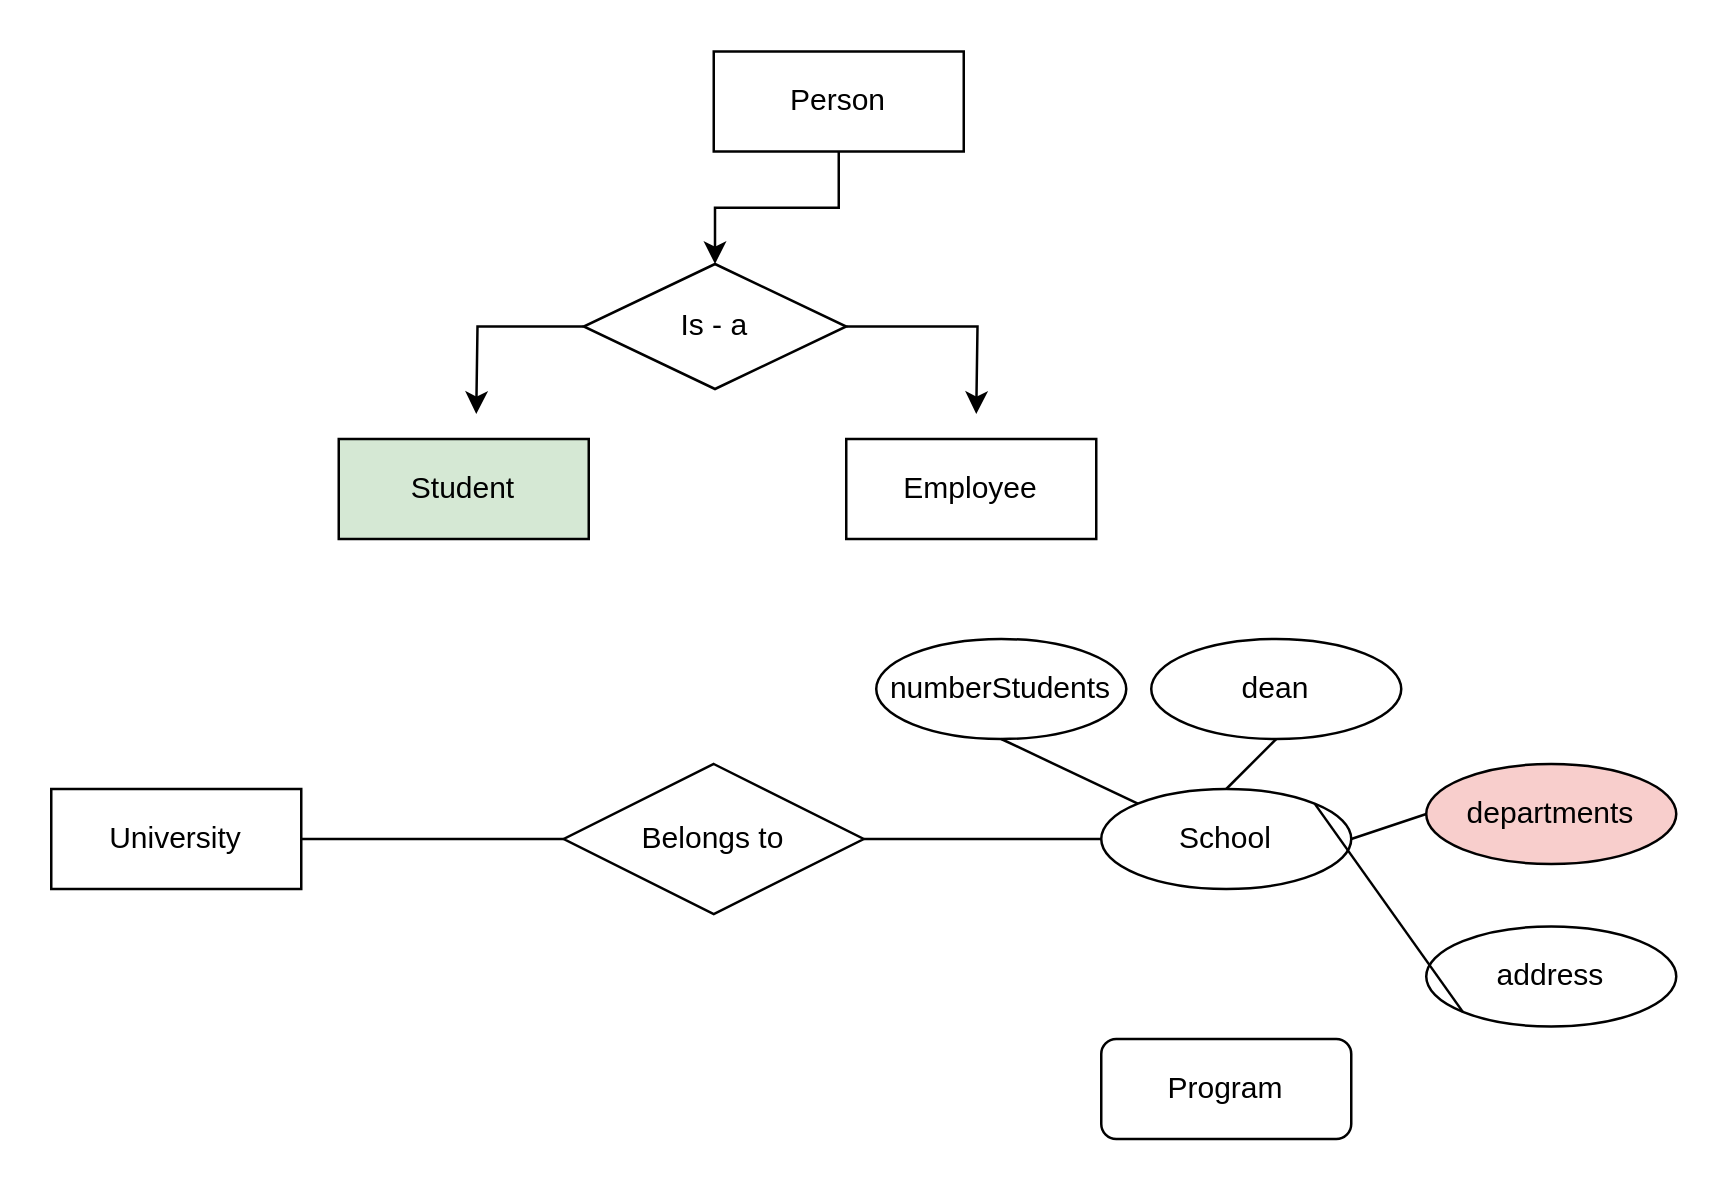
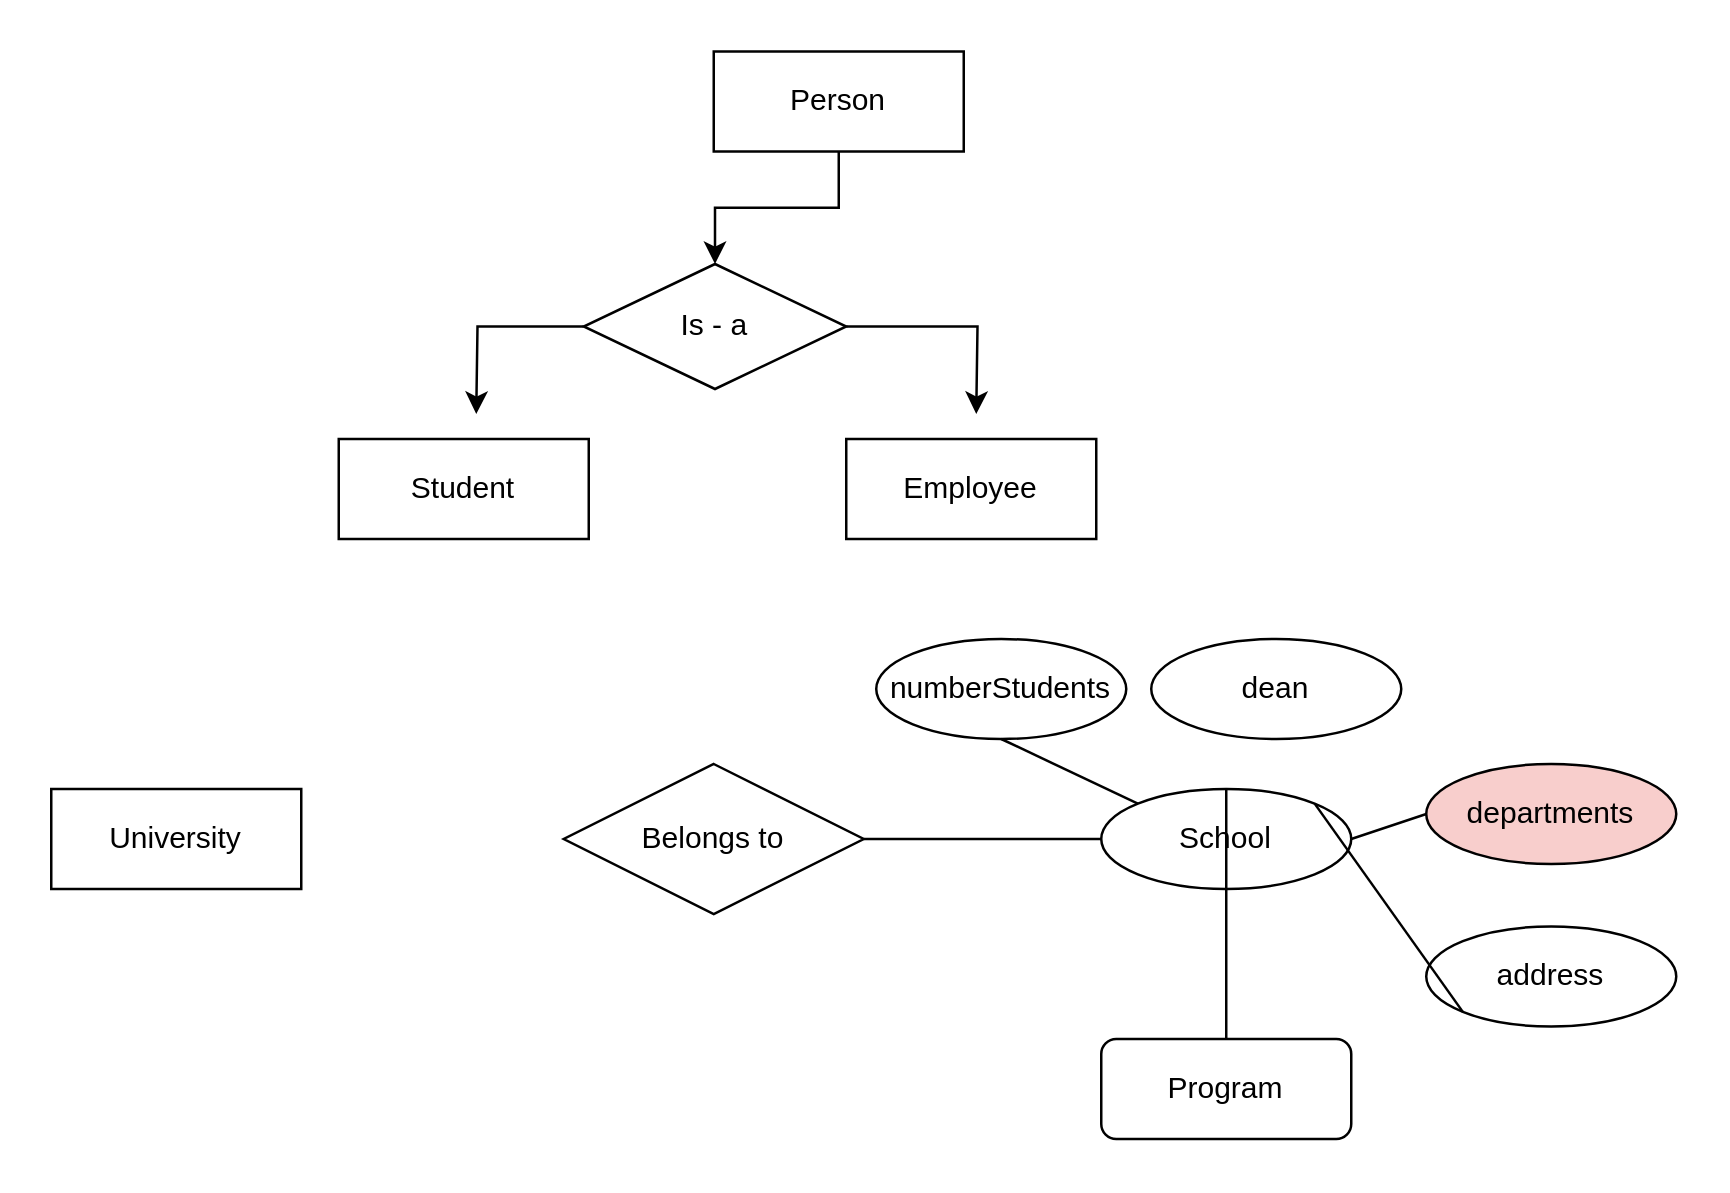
(464, 489) -> (464, 489)
(1251, 764) -> (1226, 914)
(431, 839) -> none
